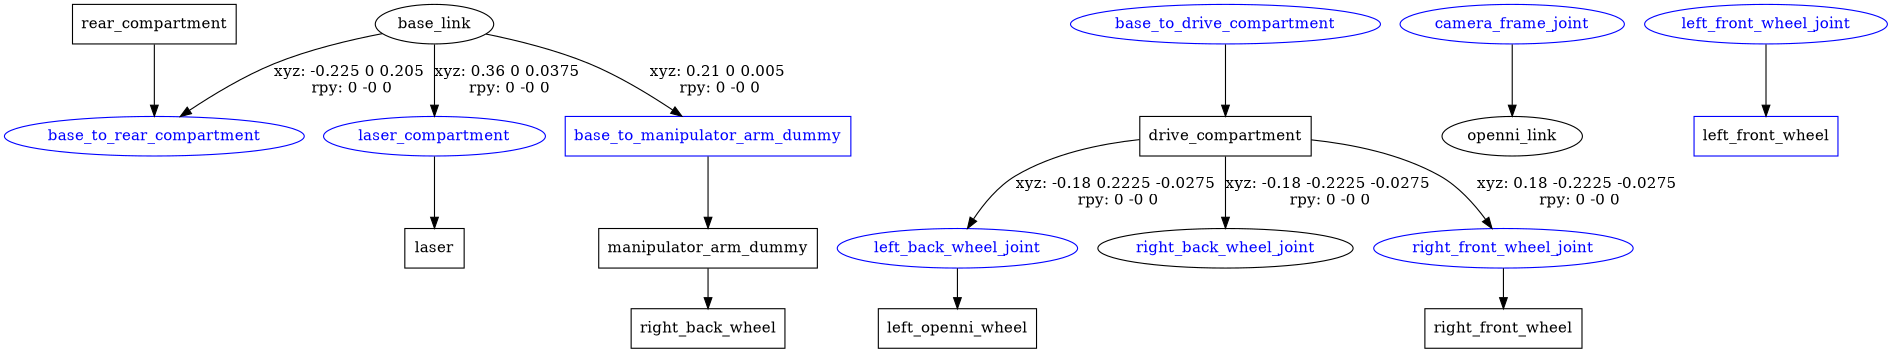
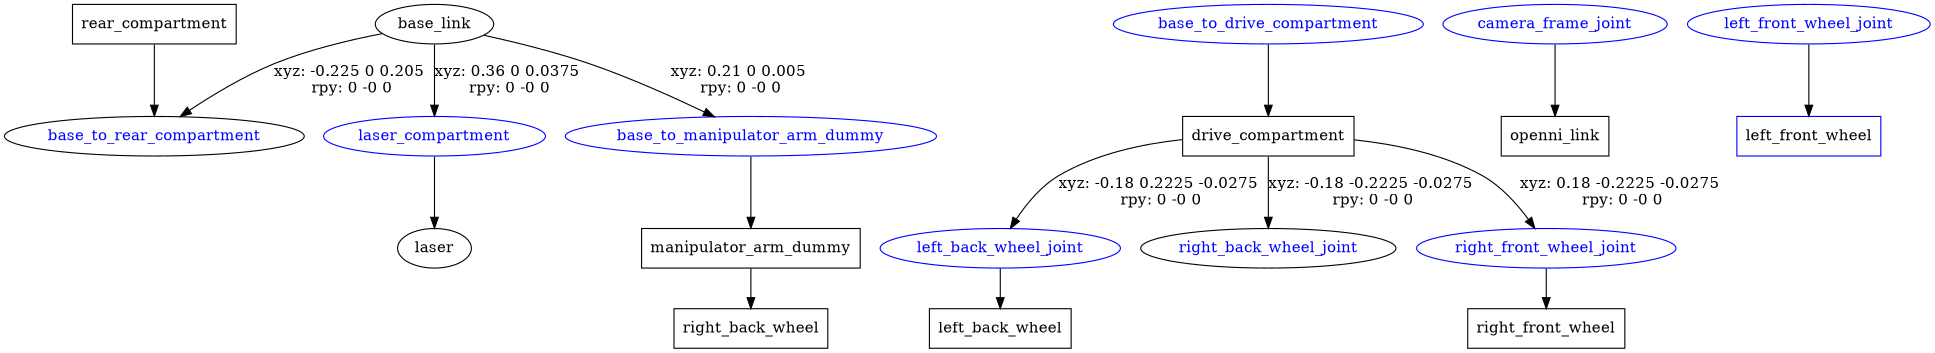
(154, 136) -> (154, 136)
(708, 136) -> (751, 136)
(1512, 136) -> (1555, 136)
(434, 248) -> (434, 248)
(957, 328) -> (1000, 328)
